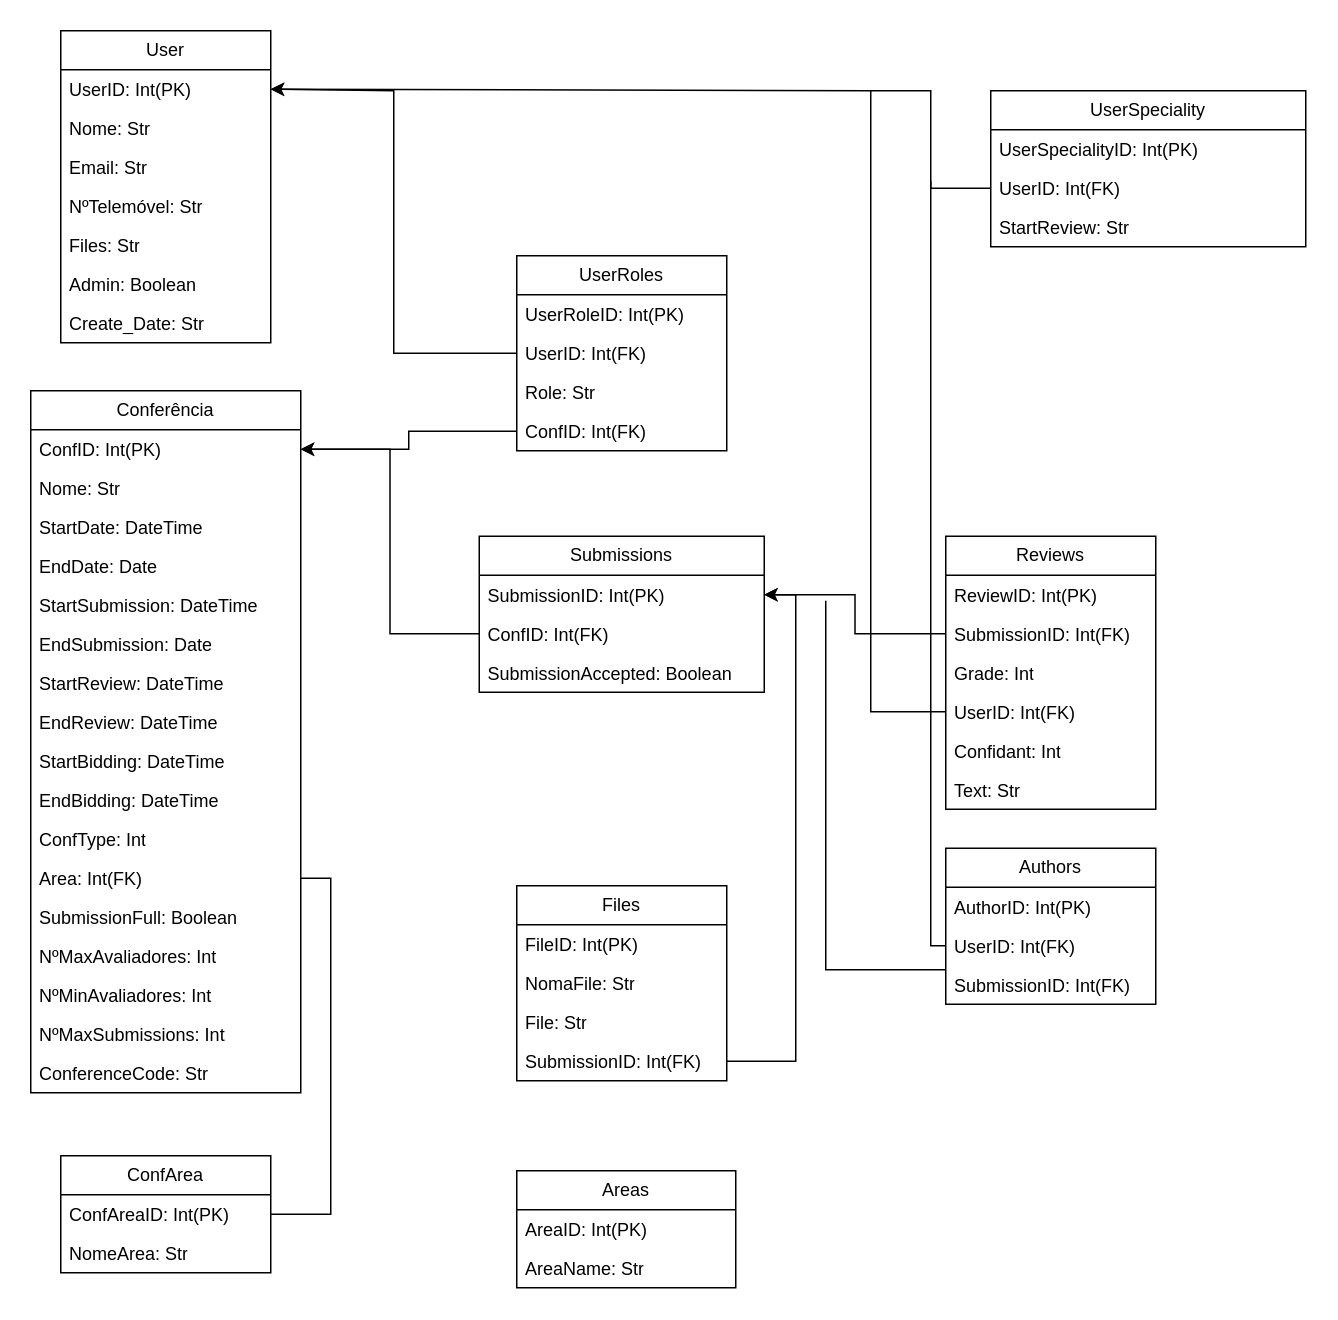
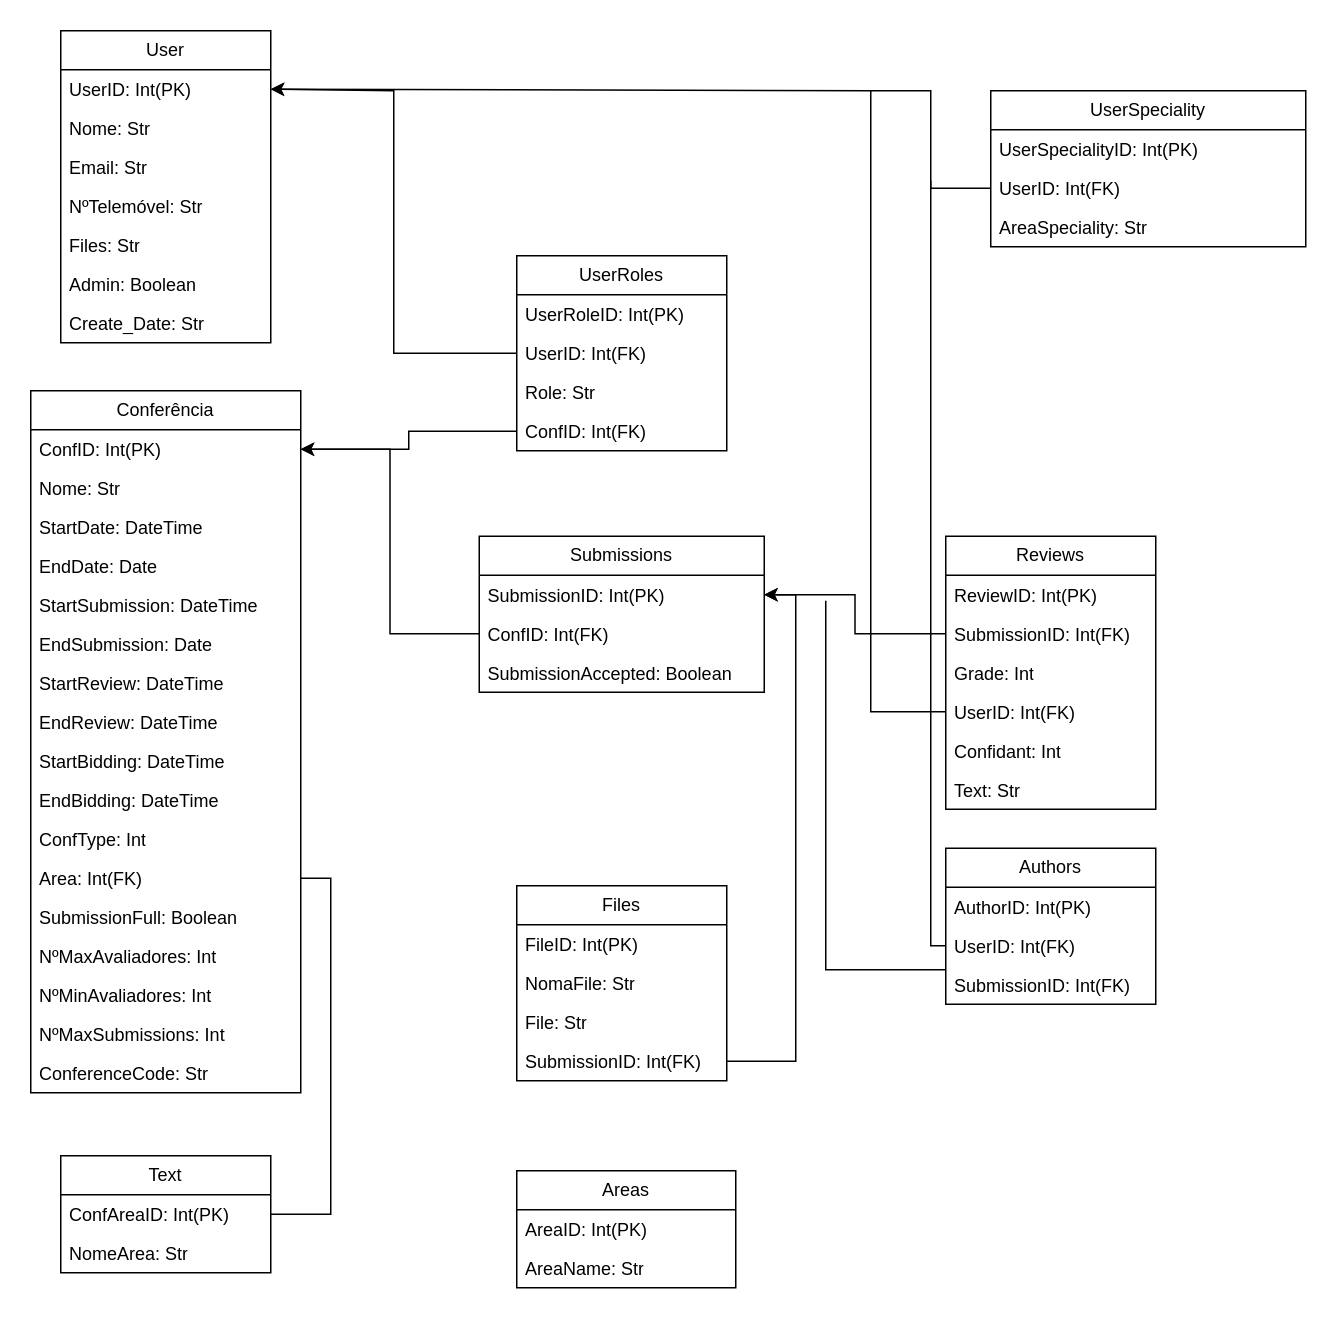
(1073, 229) -> (1084, 229)
(166, 1175) -> (166, 1175)
